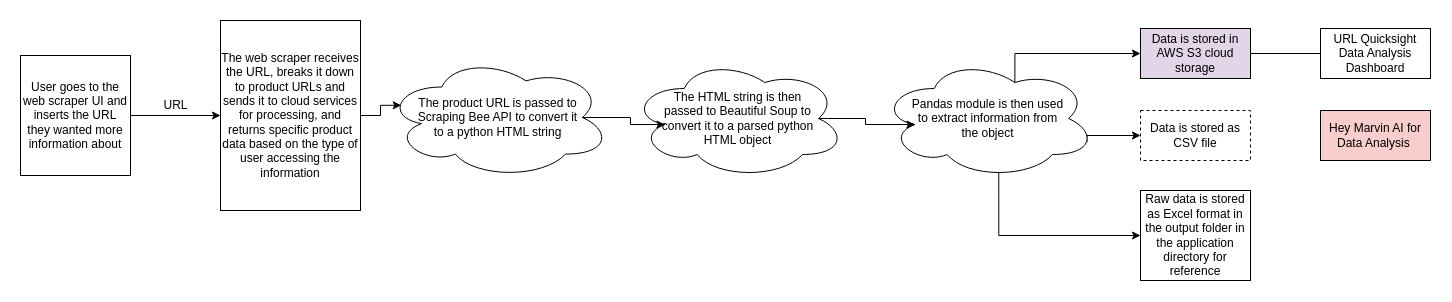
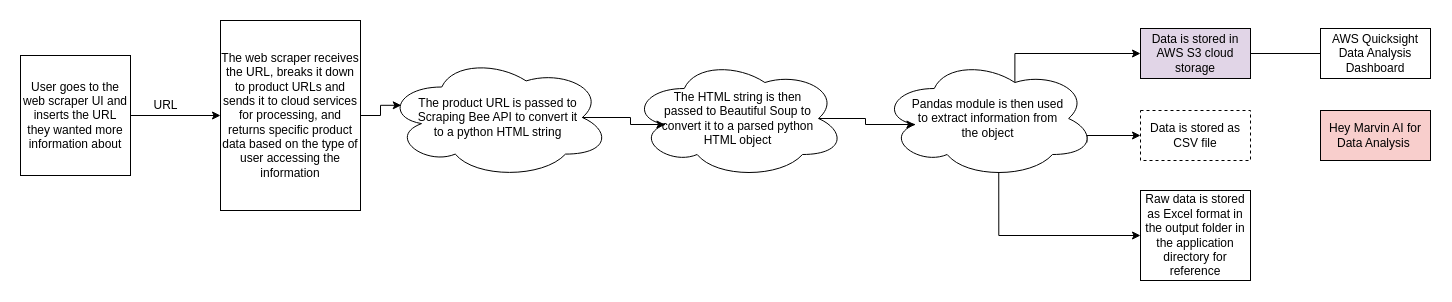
(1376, 54) -> (1376, 54)
(176, 106) -> (166, 106)
